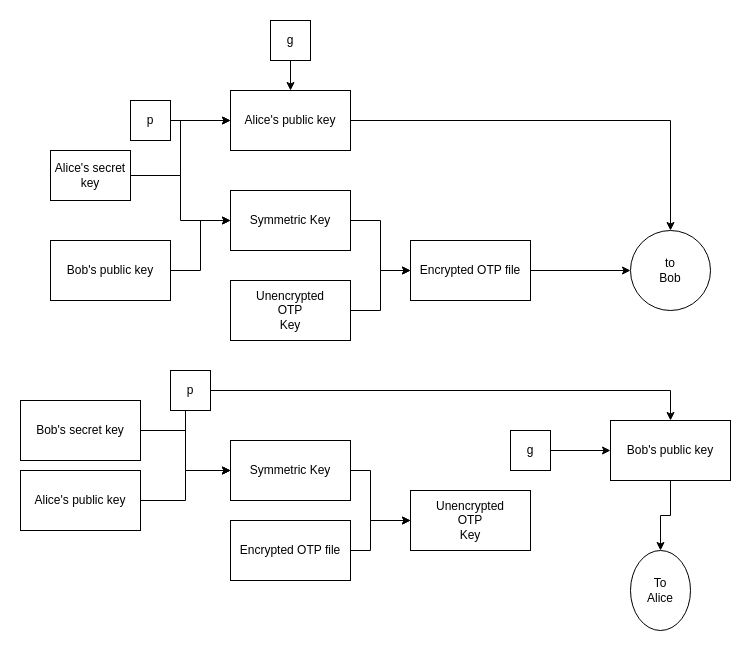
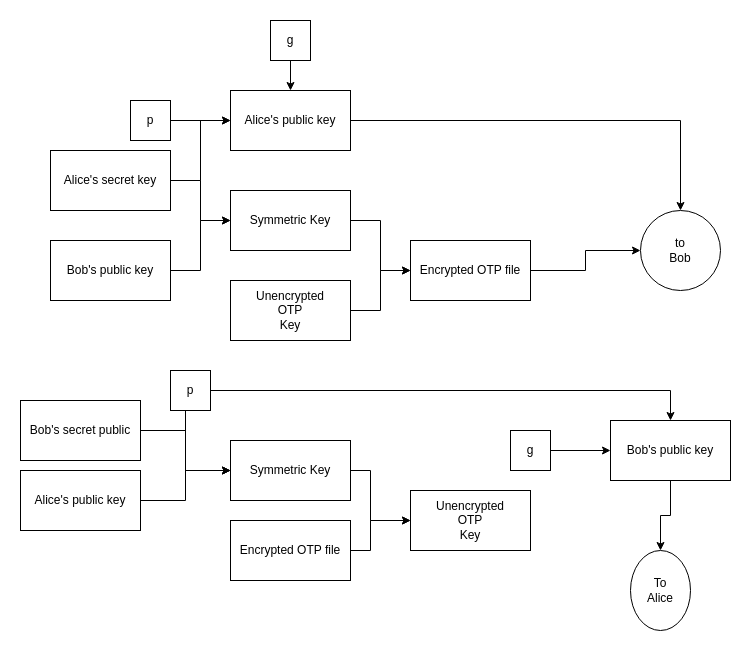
(91, 176) -> (111, 181)
(671, 271) -> (681, 251)
(81, 431) -> (81, 431)
